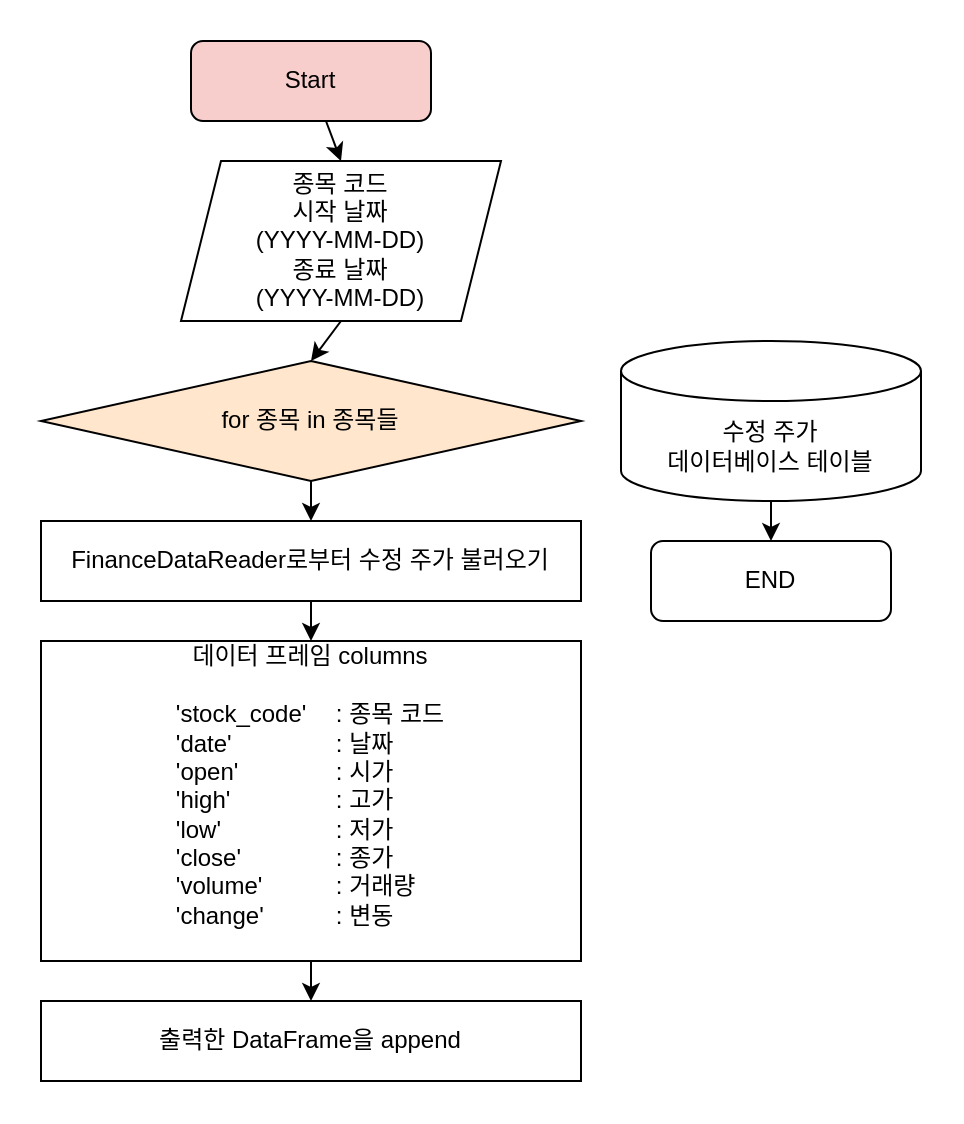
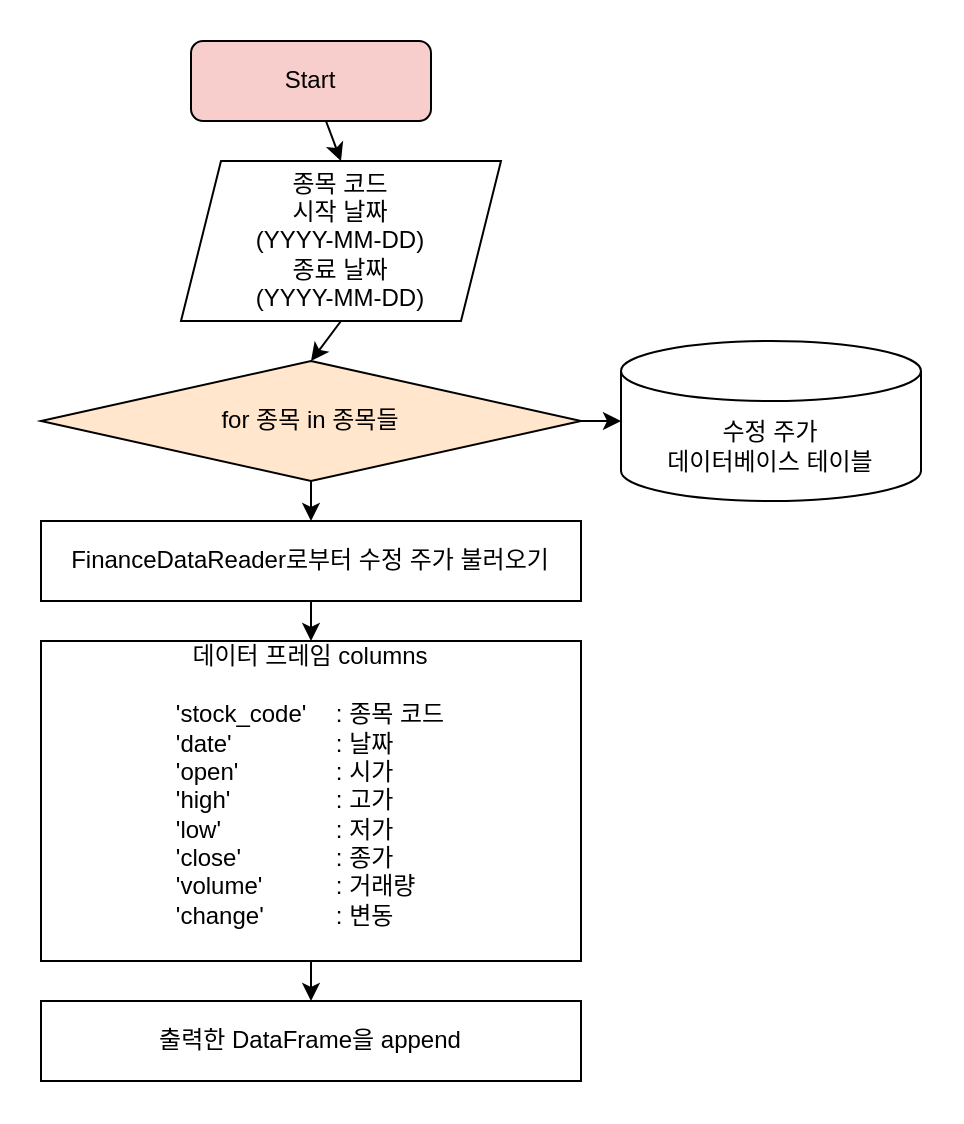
none -> (594, 421)
(771, 514) -> none
(771, 581) -> none
